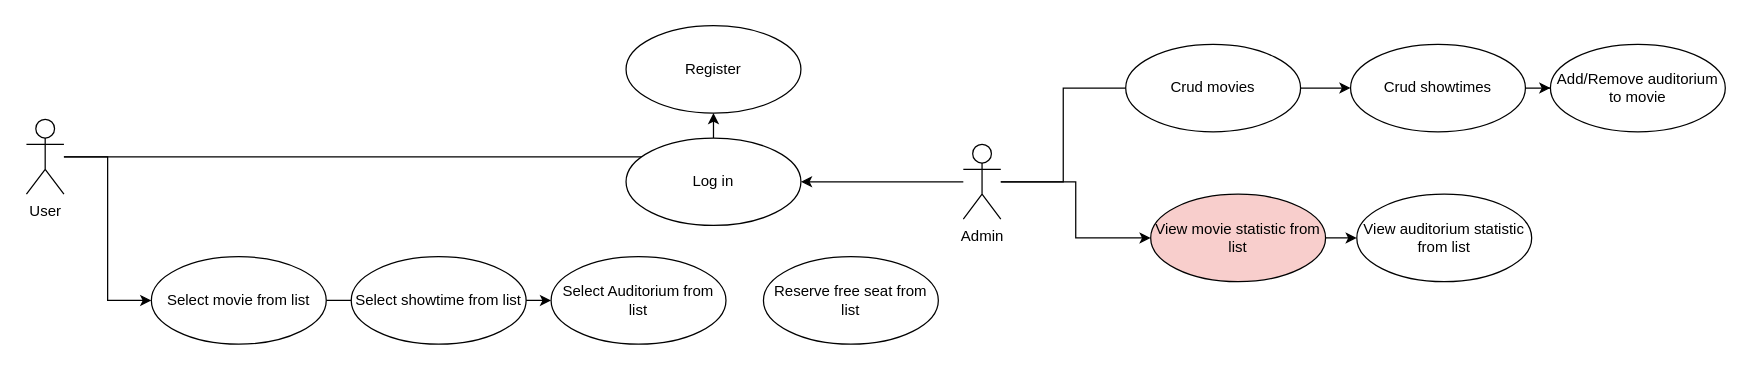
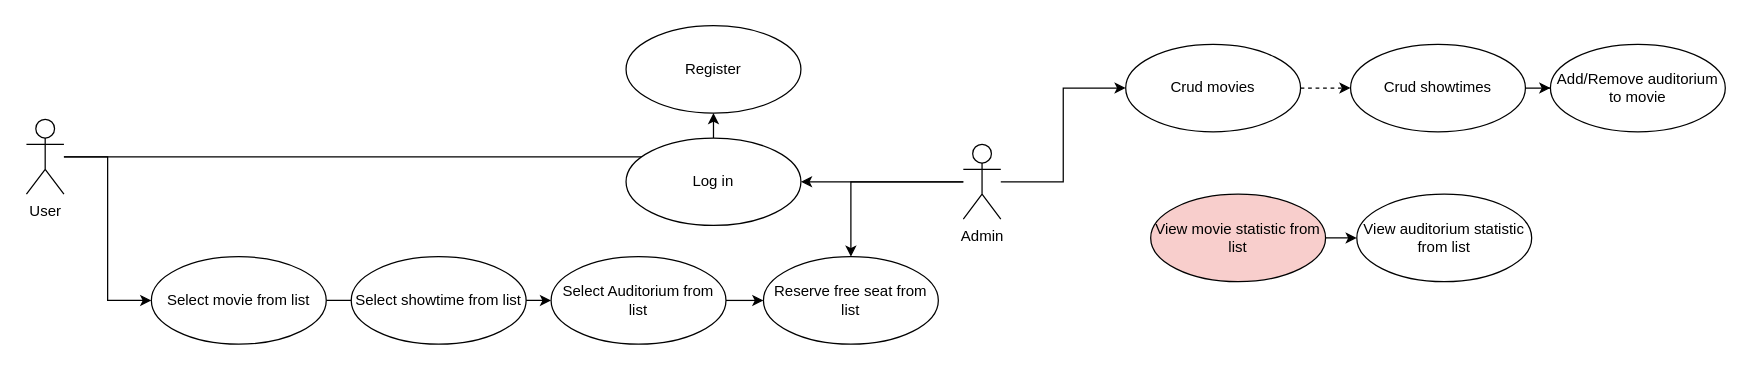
(1119, 88) -> (1116, 88)
(1320, 88) -> (1320, 88)
(1076, 237) -> (851, 216)
none -> (740, 301)
